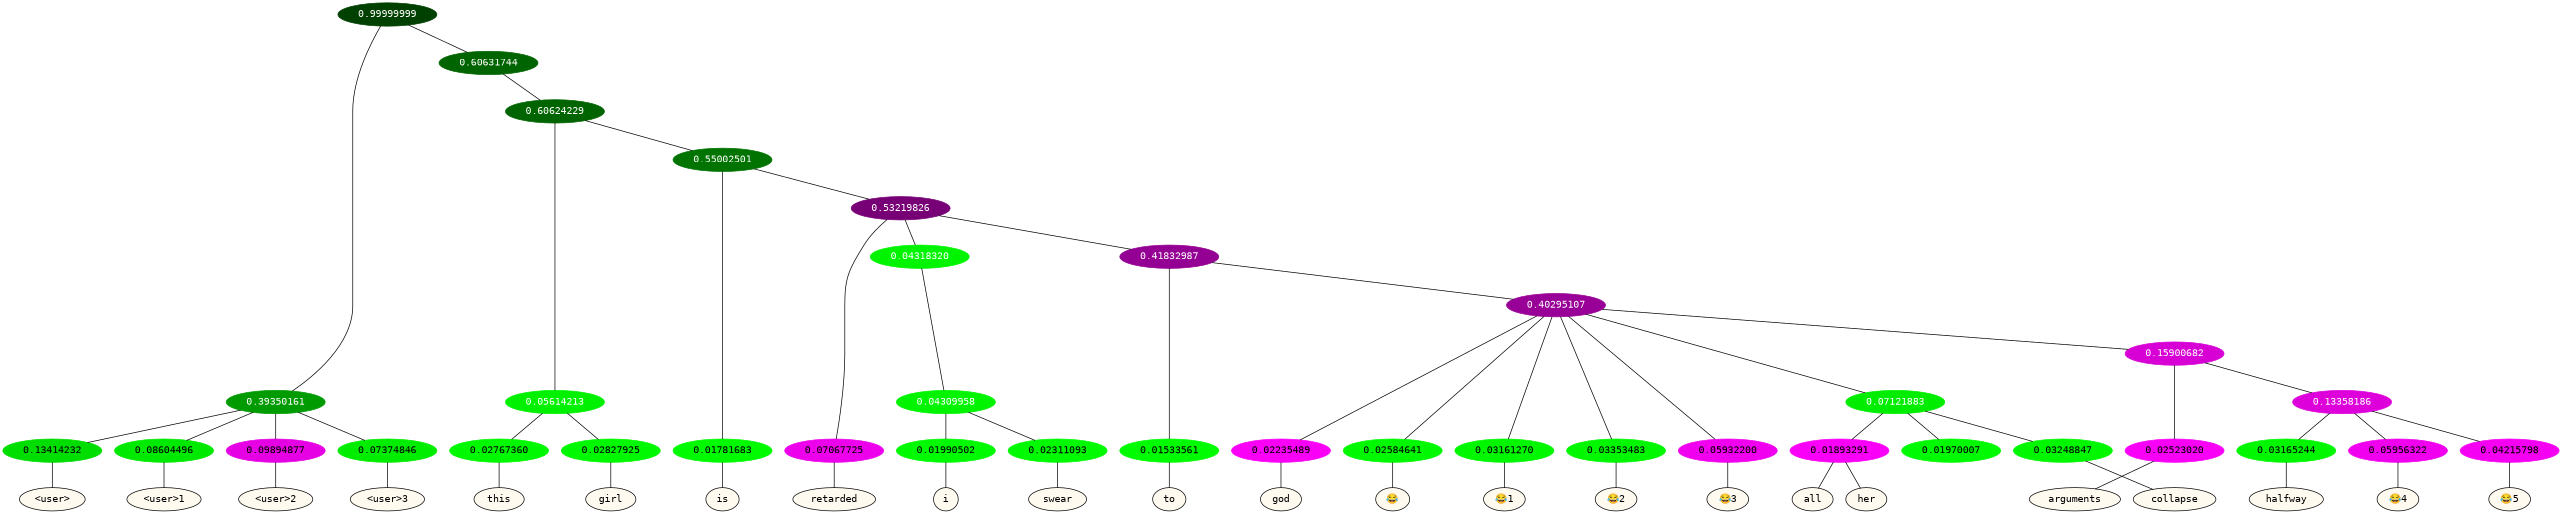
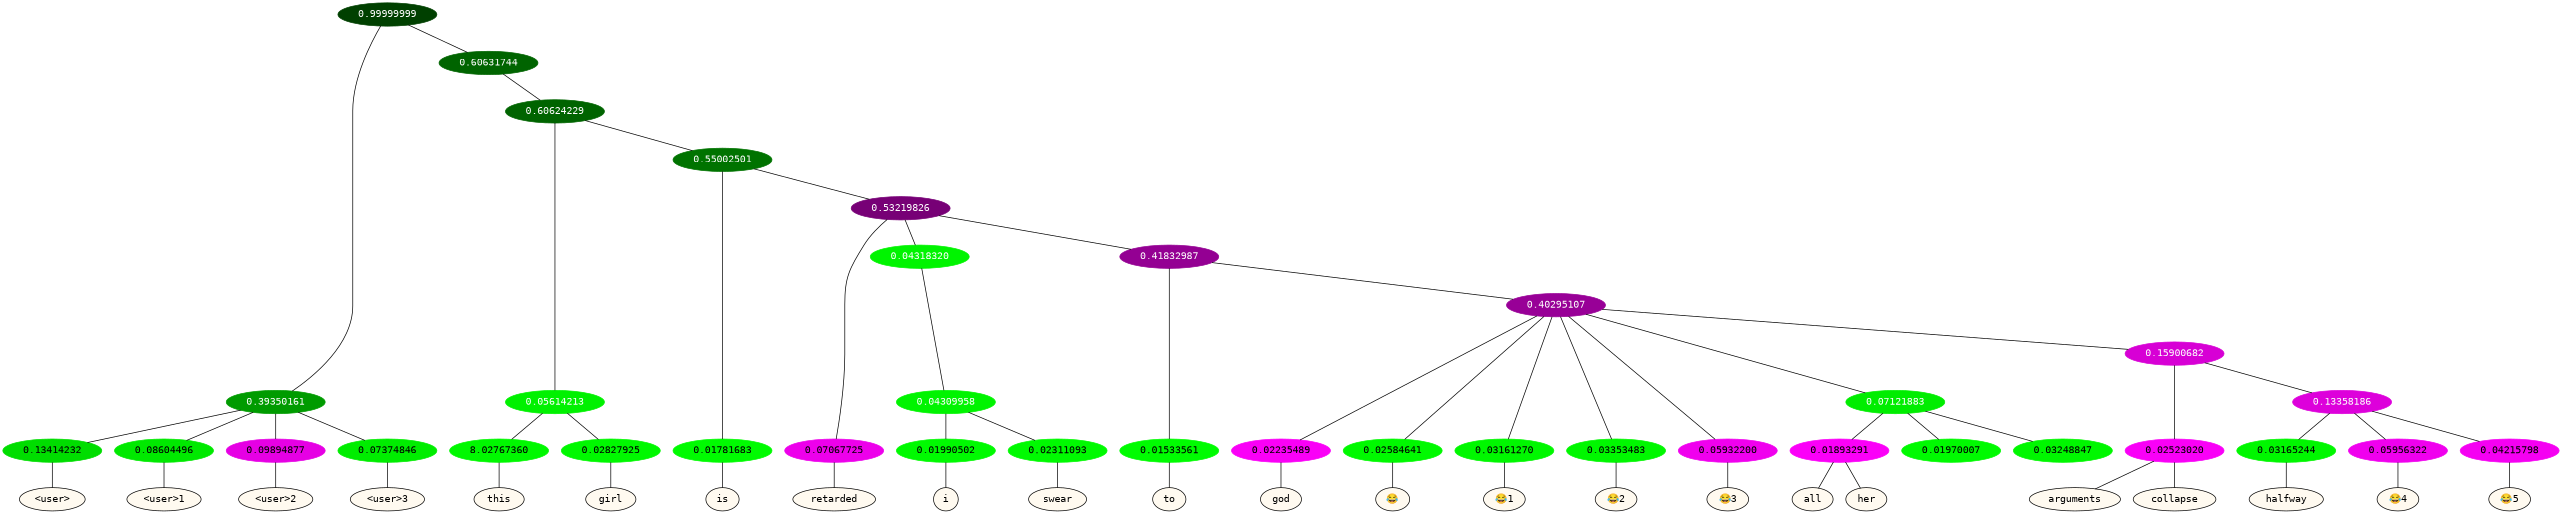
(499, 451) -> (499, 451)
(2116, 474) -> (2175, 475)
